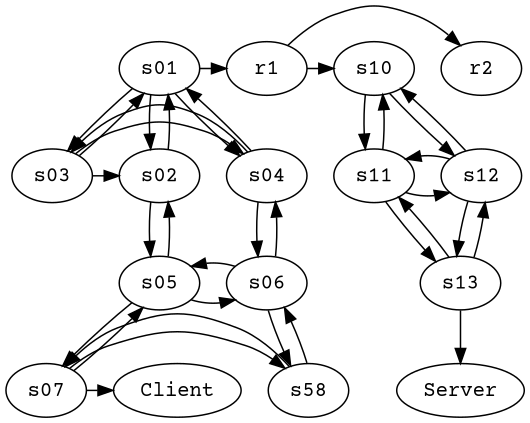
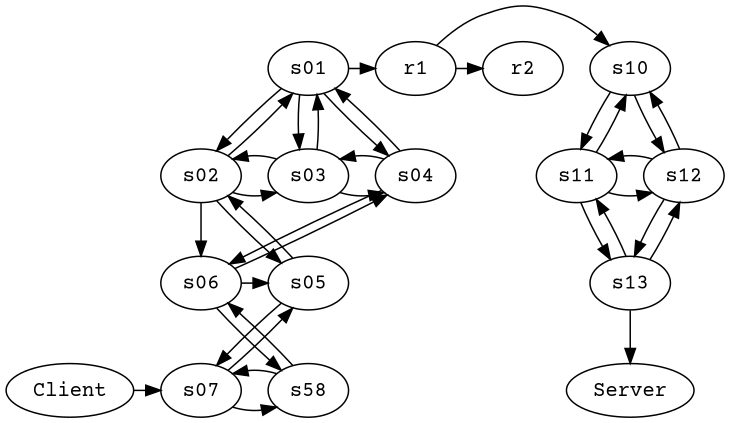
none -> (247, 195)
(205, 303) -> (201, 222)
(92, 390) -> (140, 390)
